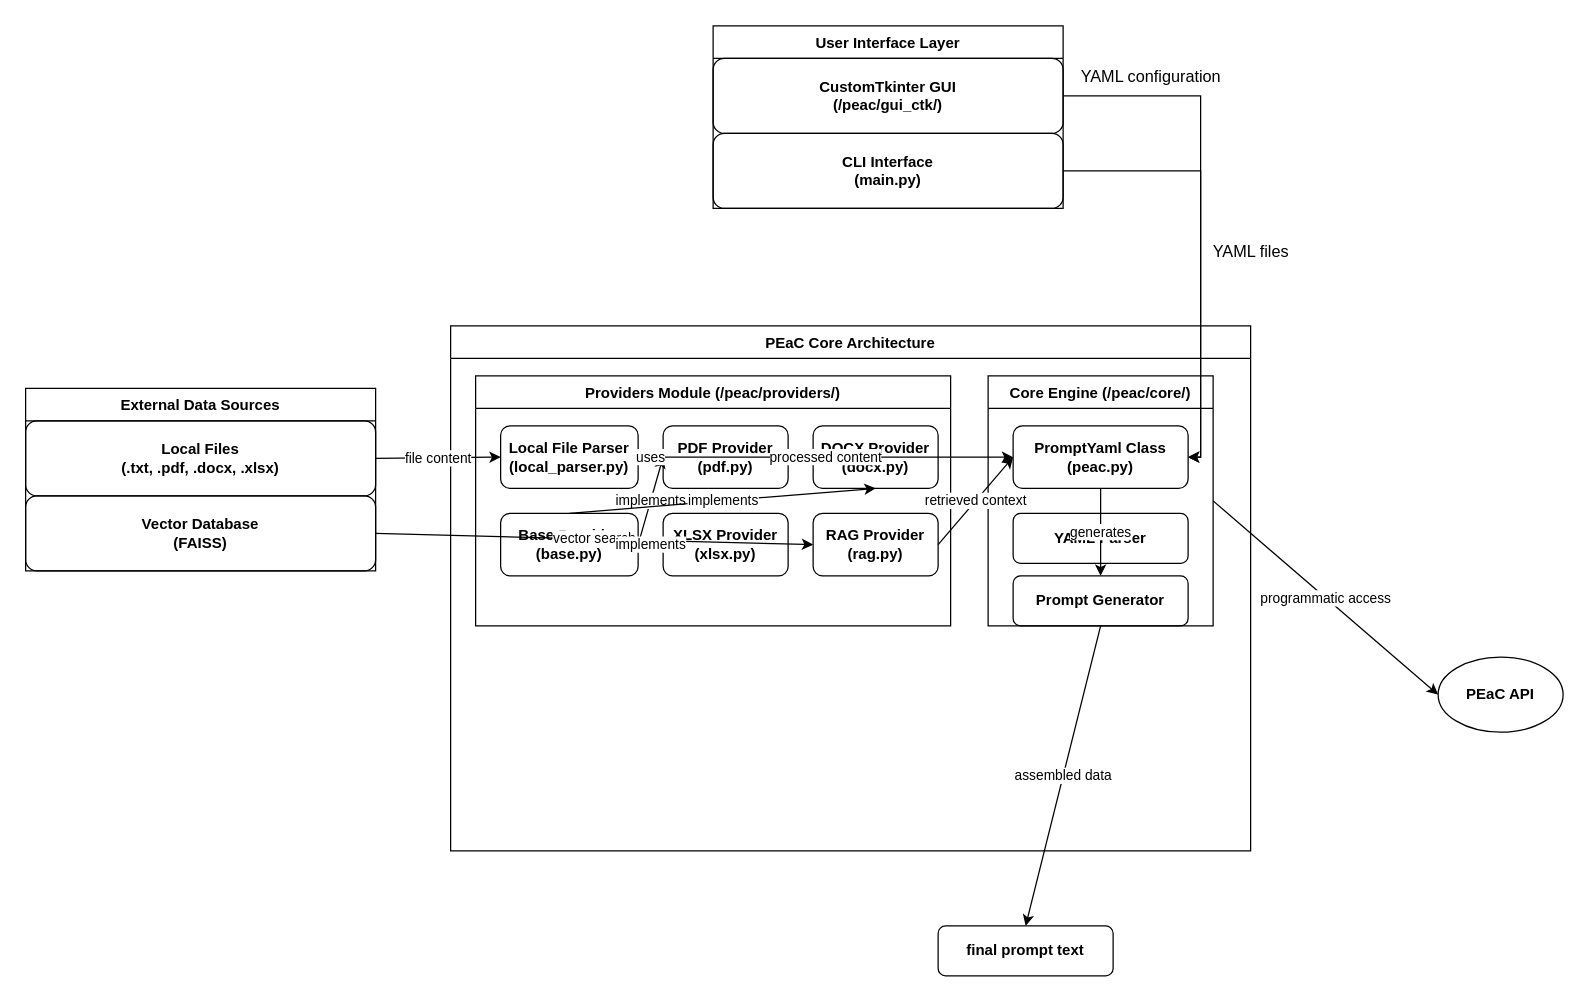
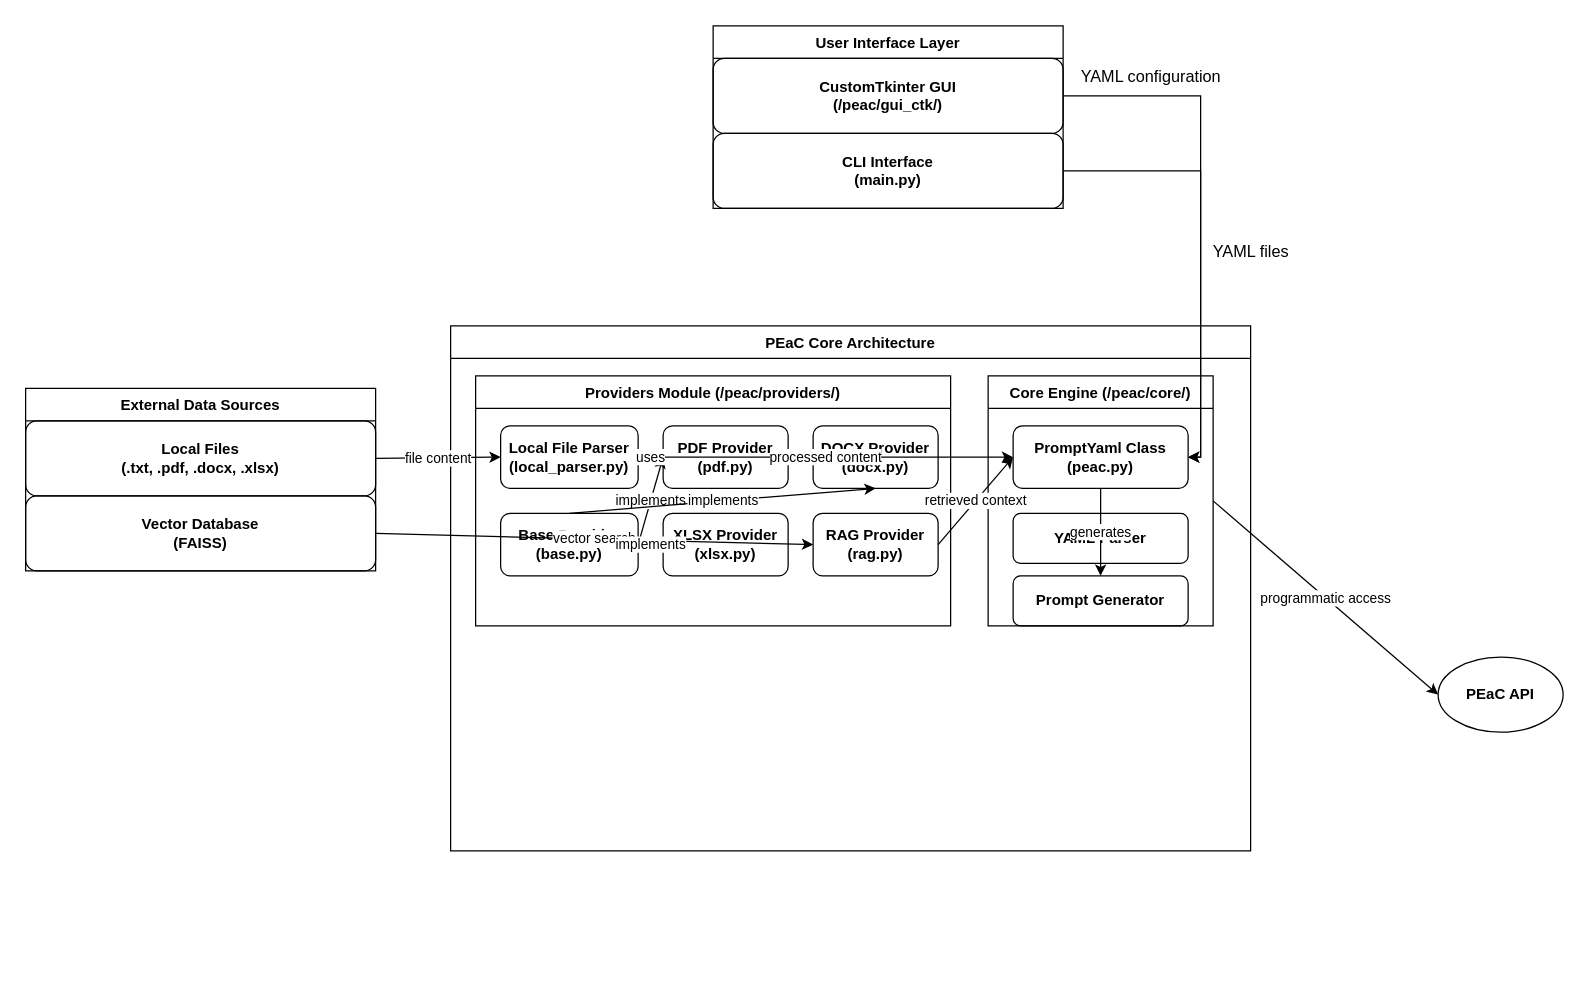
(1064, 771) -> none
(1026, 951) -> none
